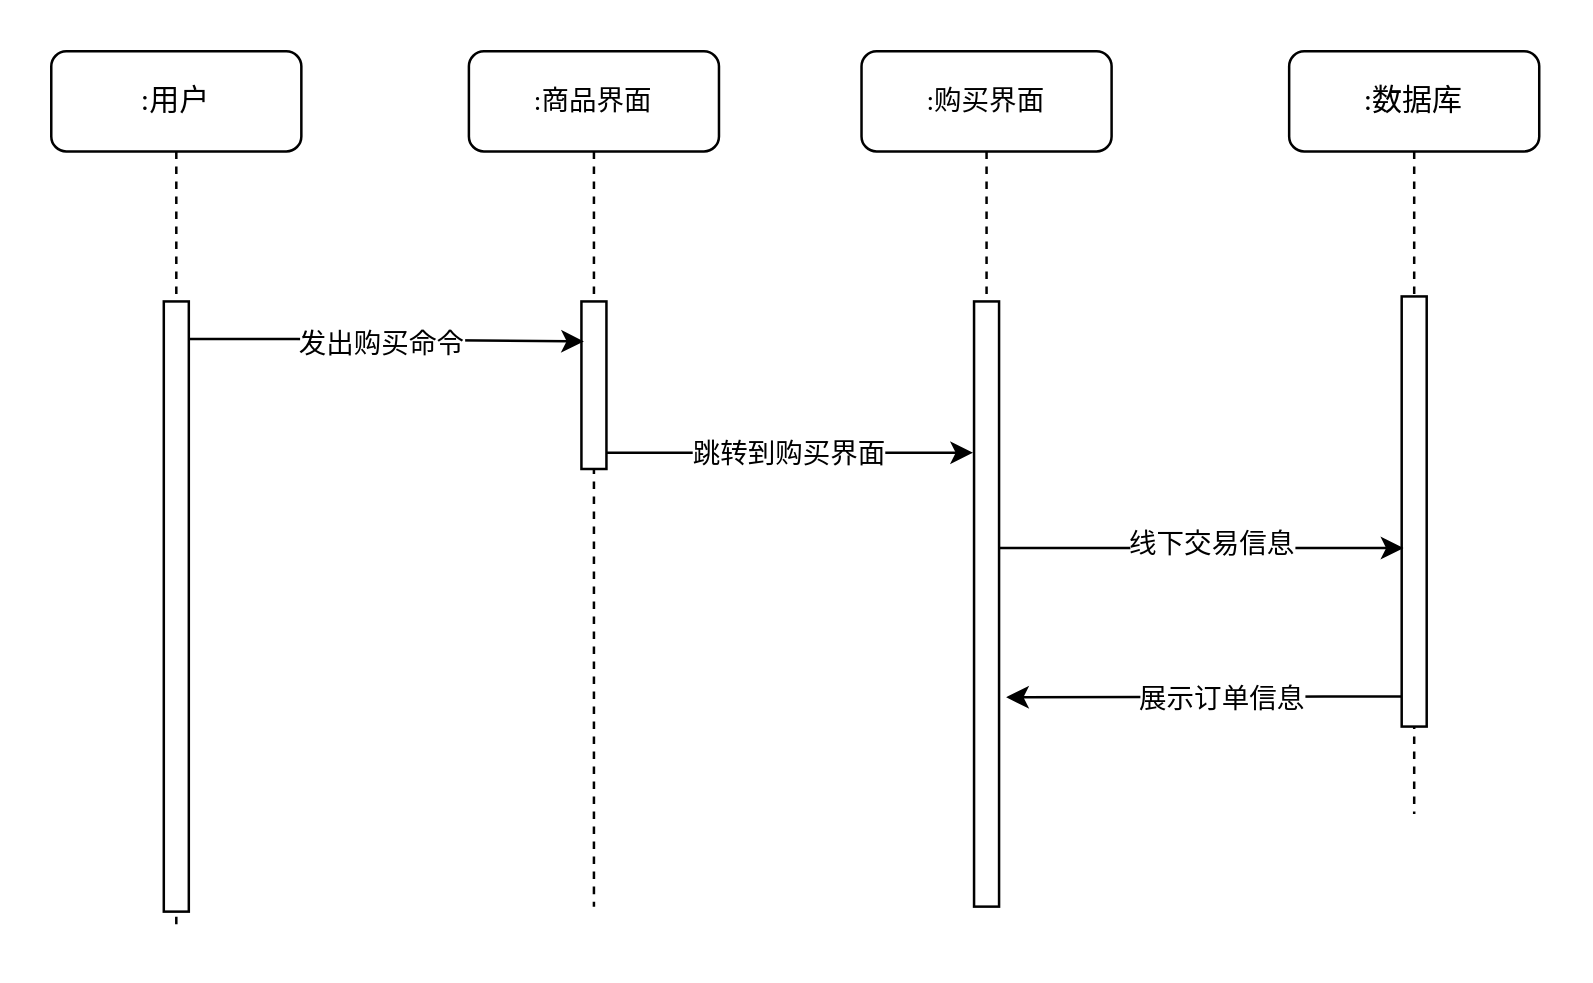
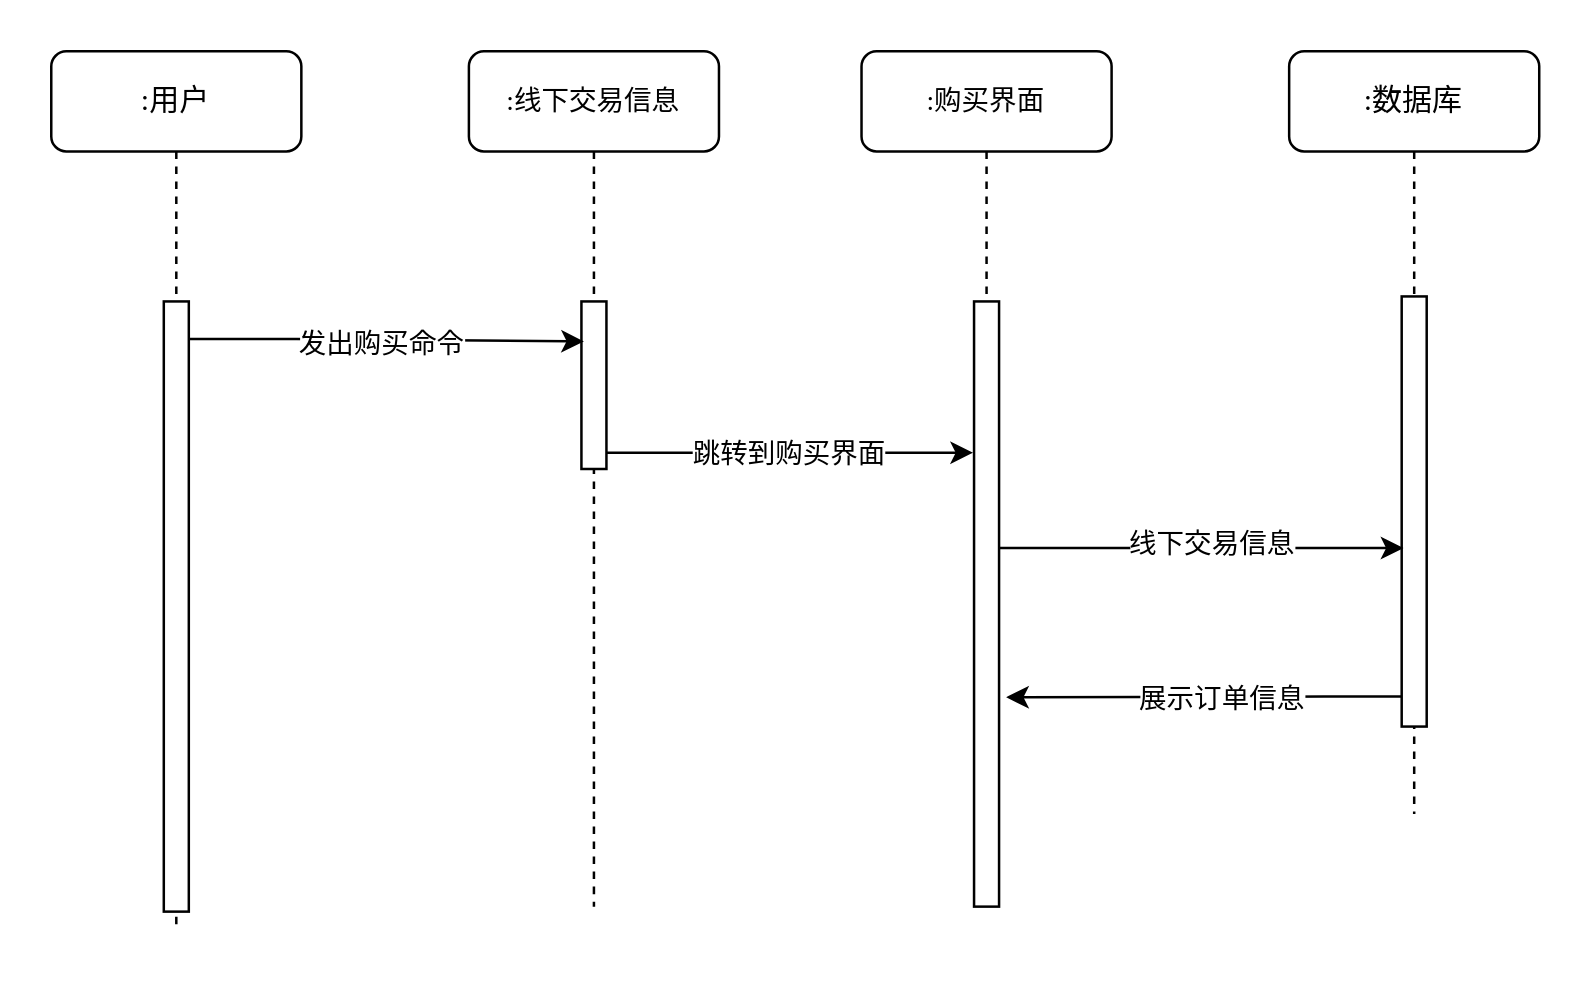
(594, 101) -> (594, 101)
